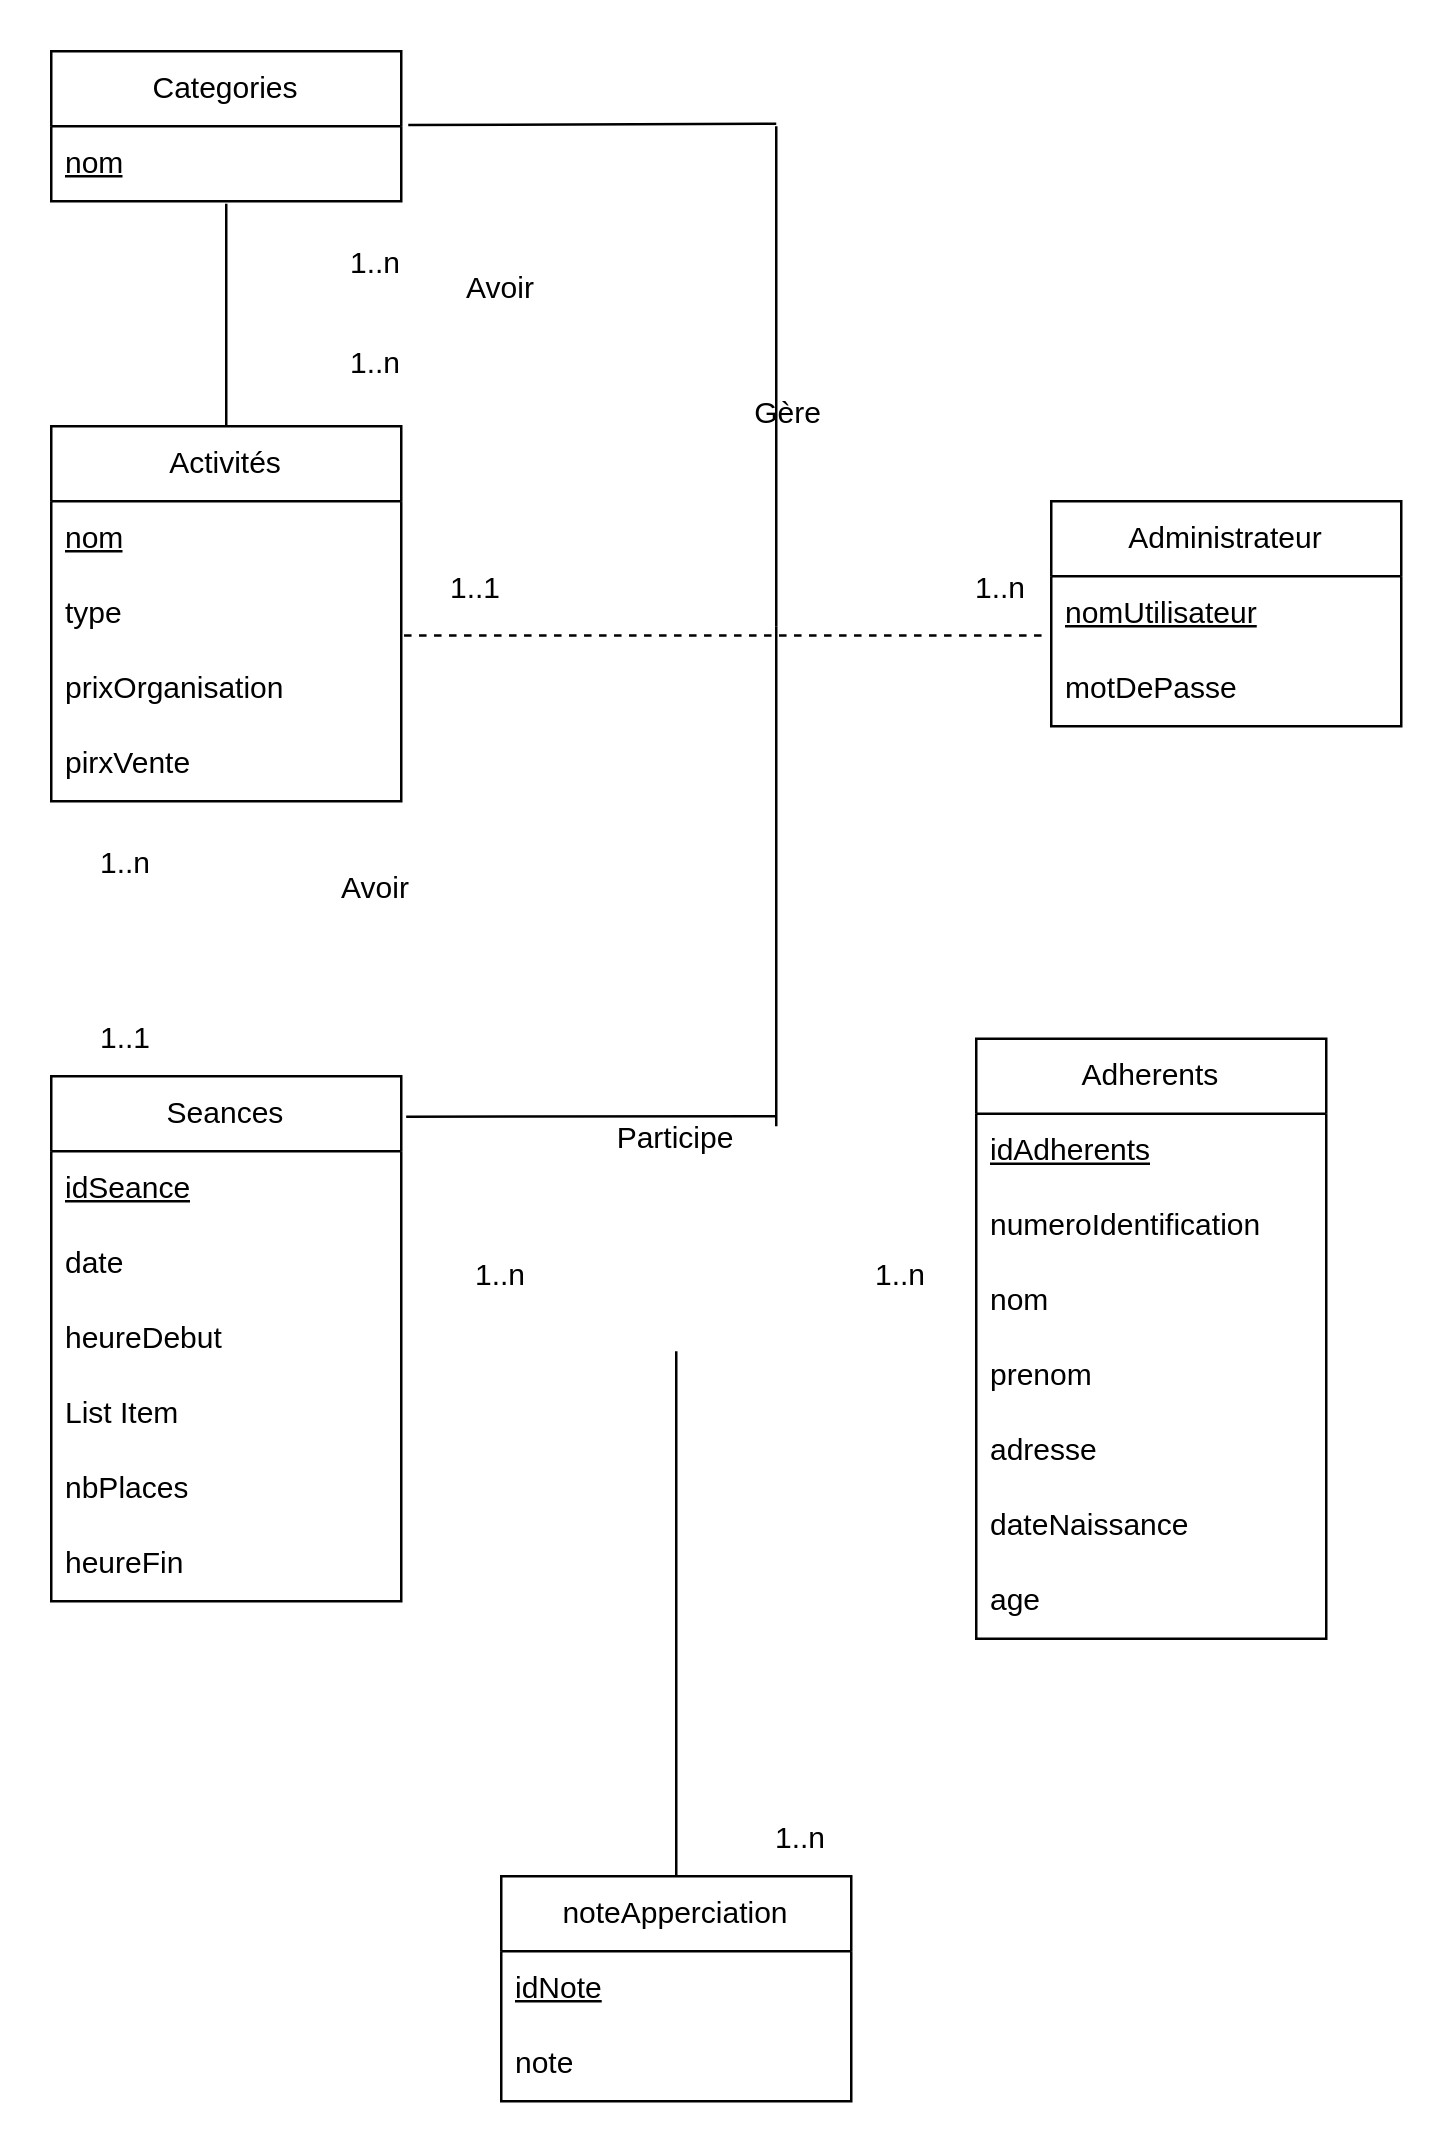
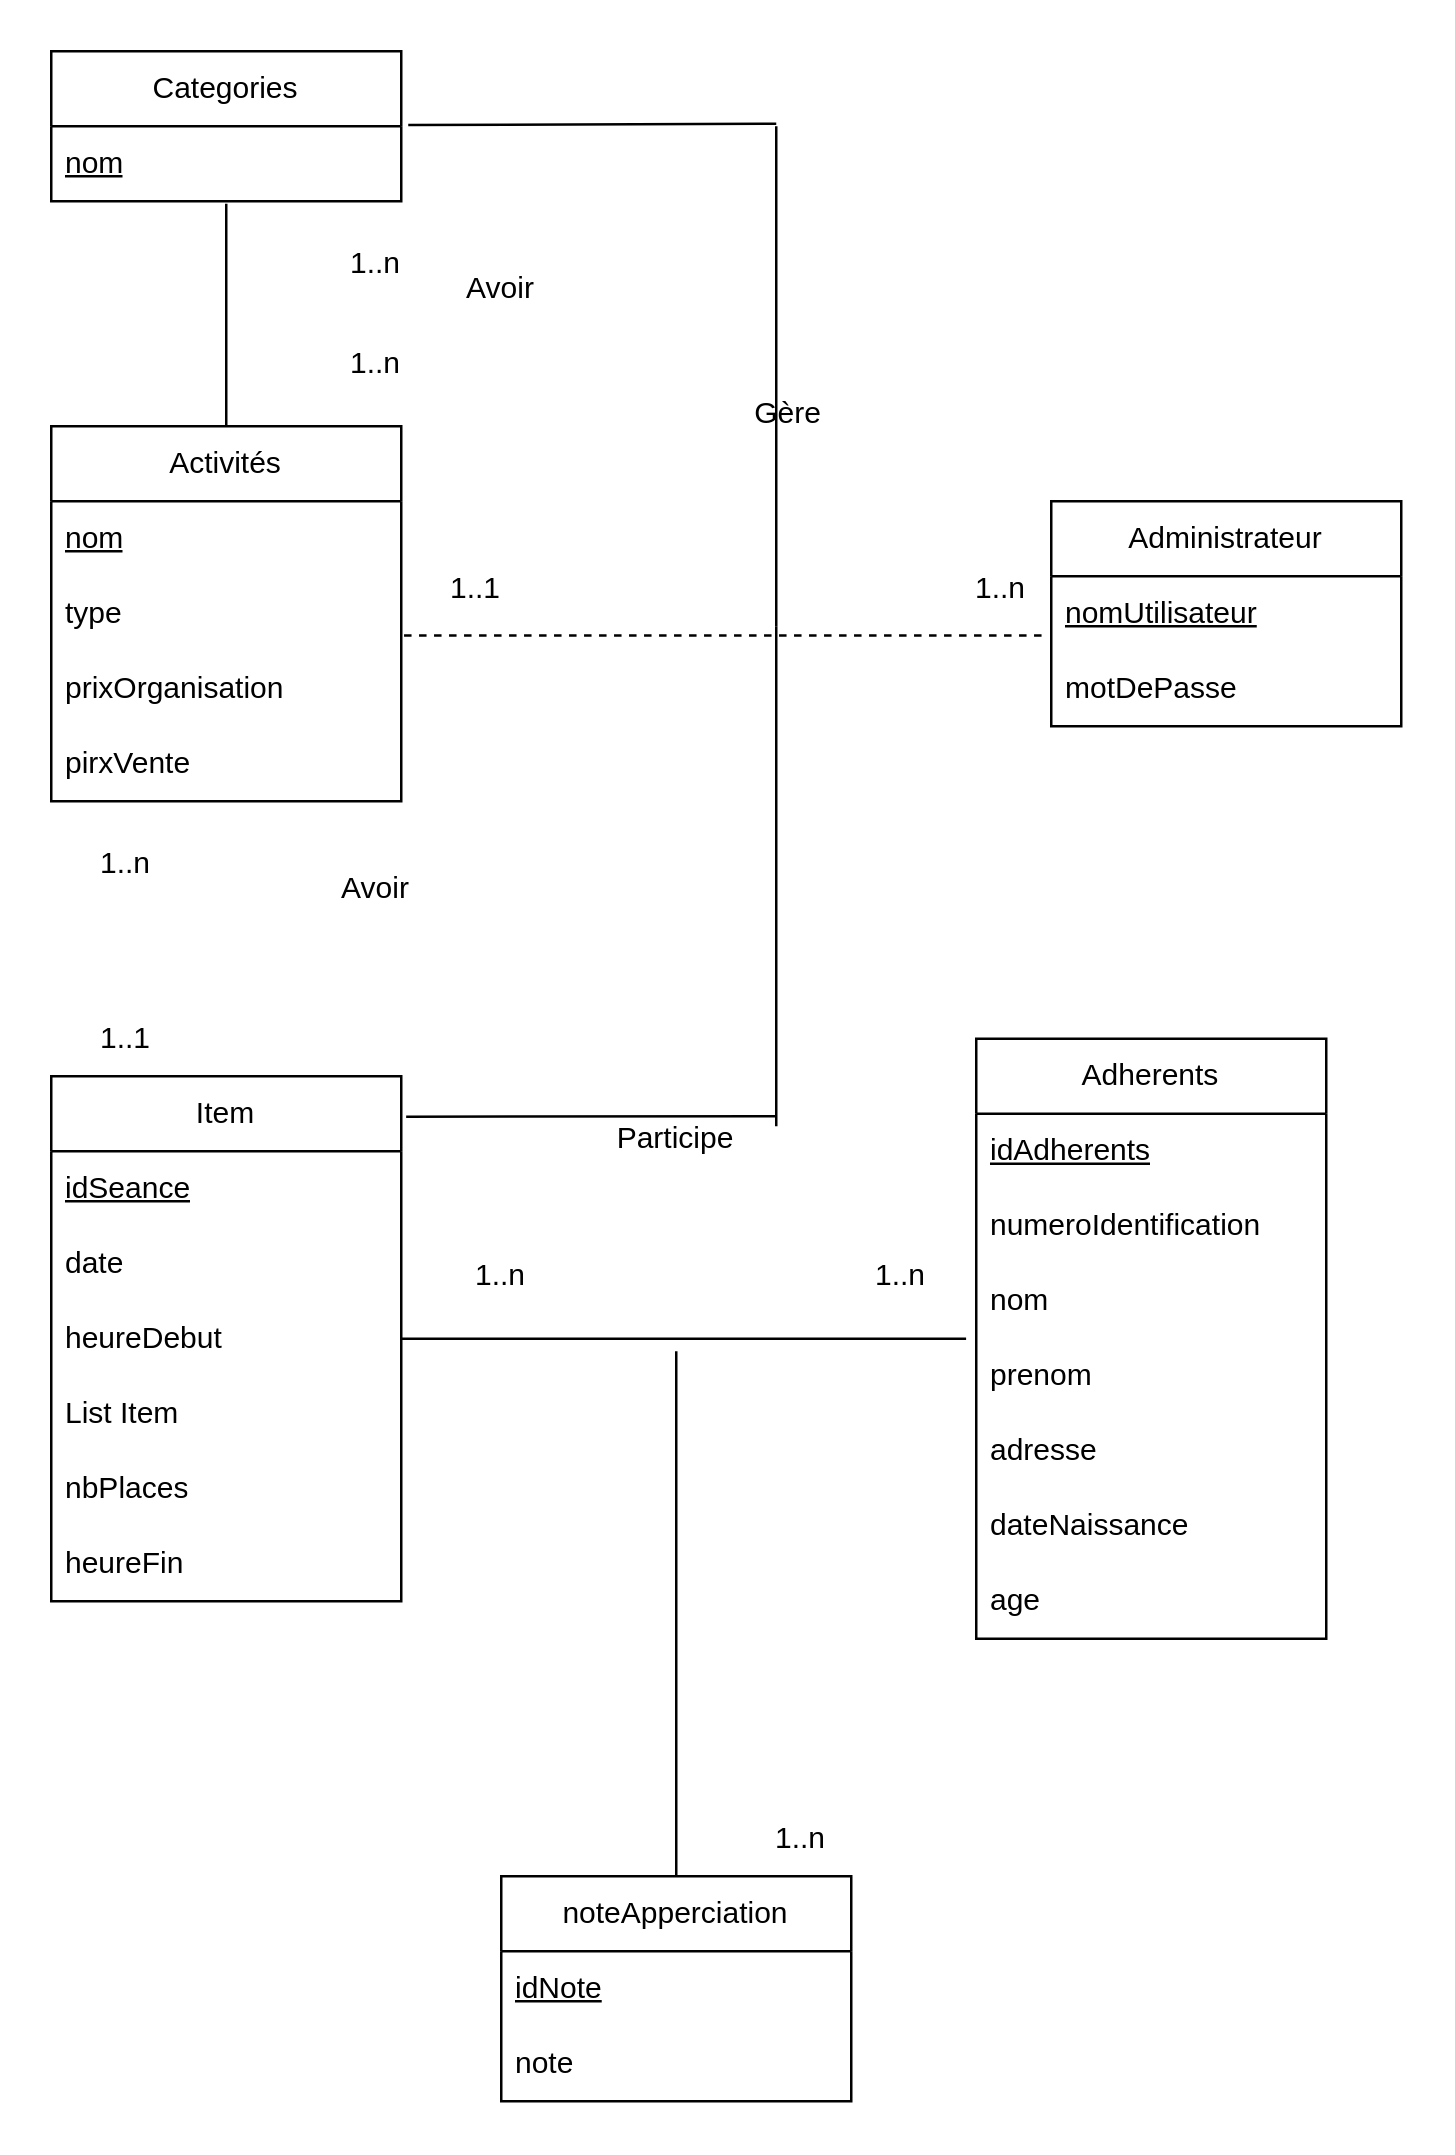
(226, 1114) -> (226, 1114)
none -> (686, 1339)
